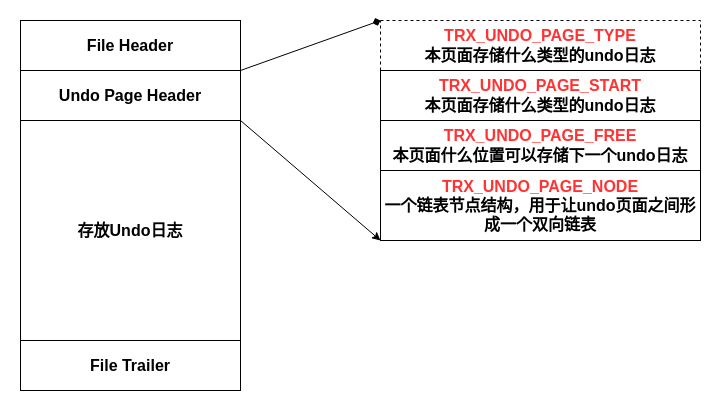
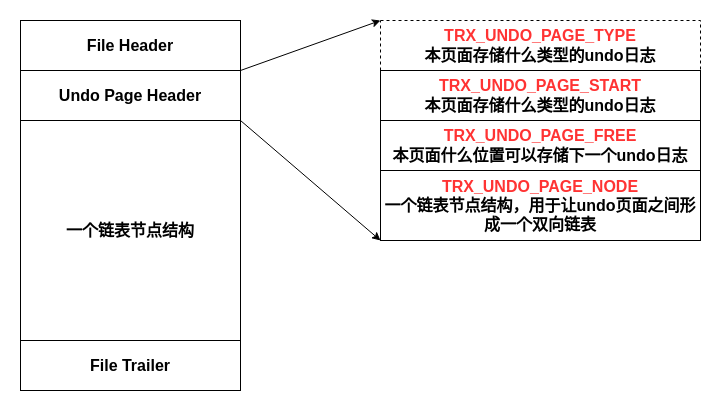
(372, 23) -> (373, 23)
(131, 231) -> (131, 231)
